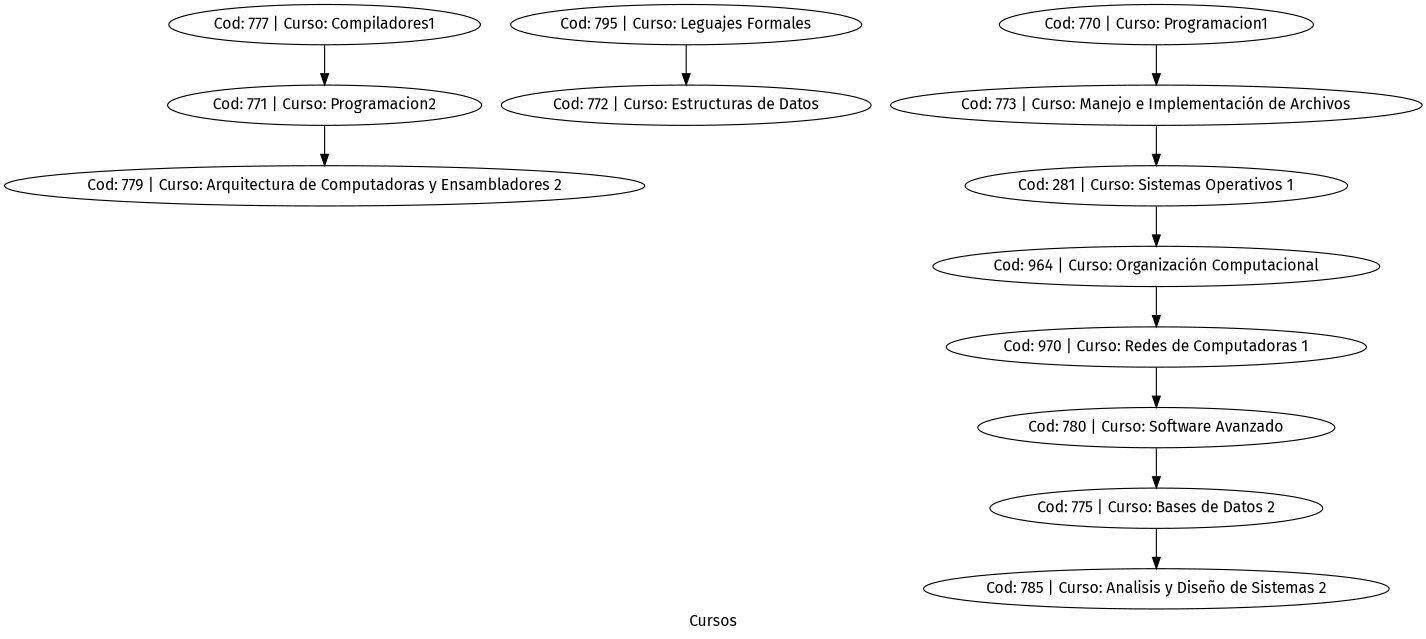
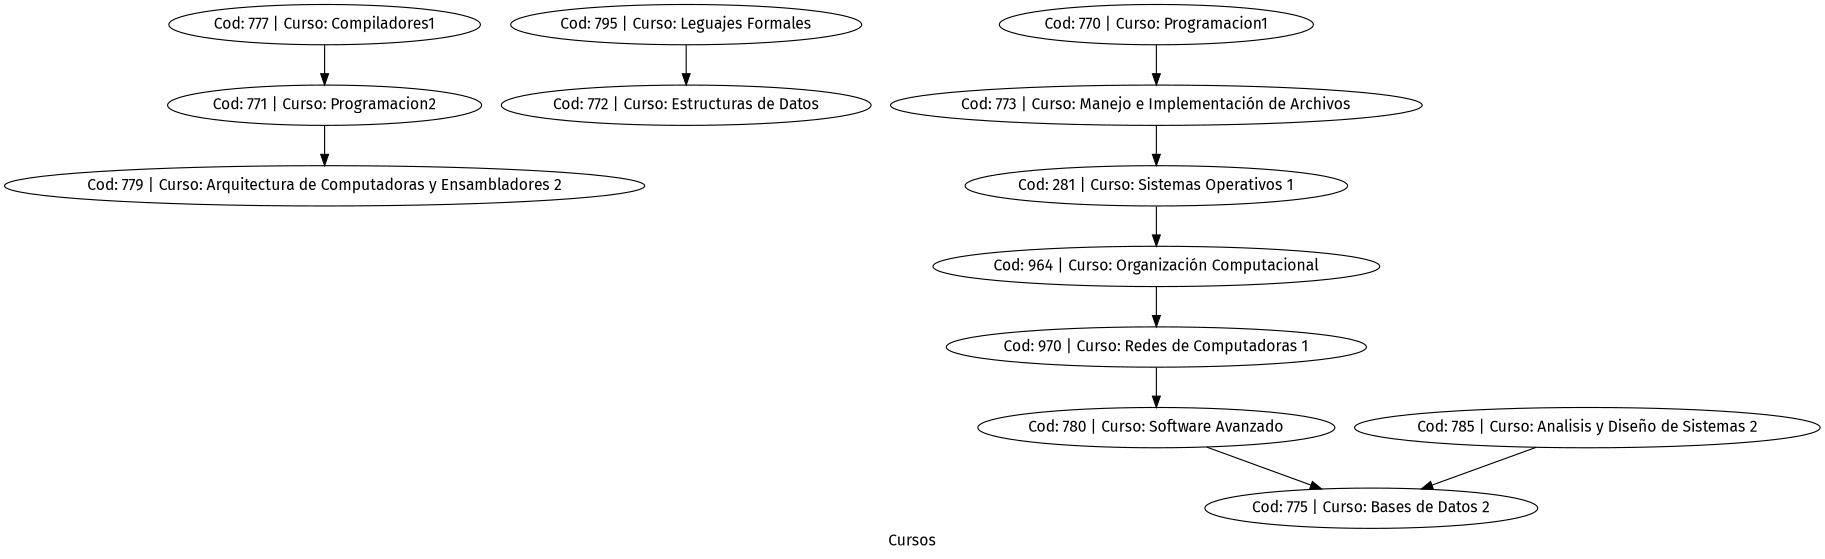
(1156, 543) -> (1484, 466)
